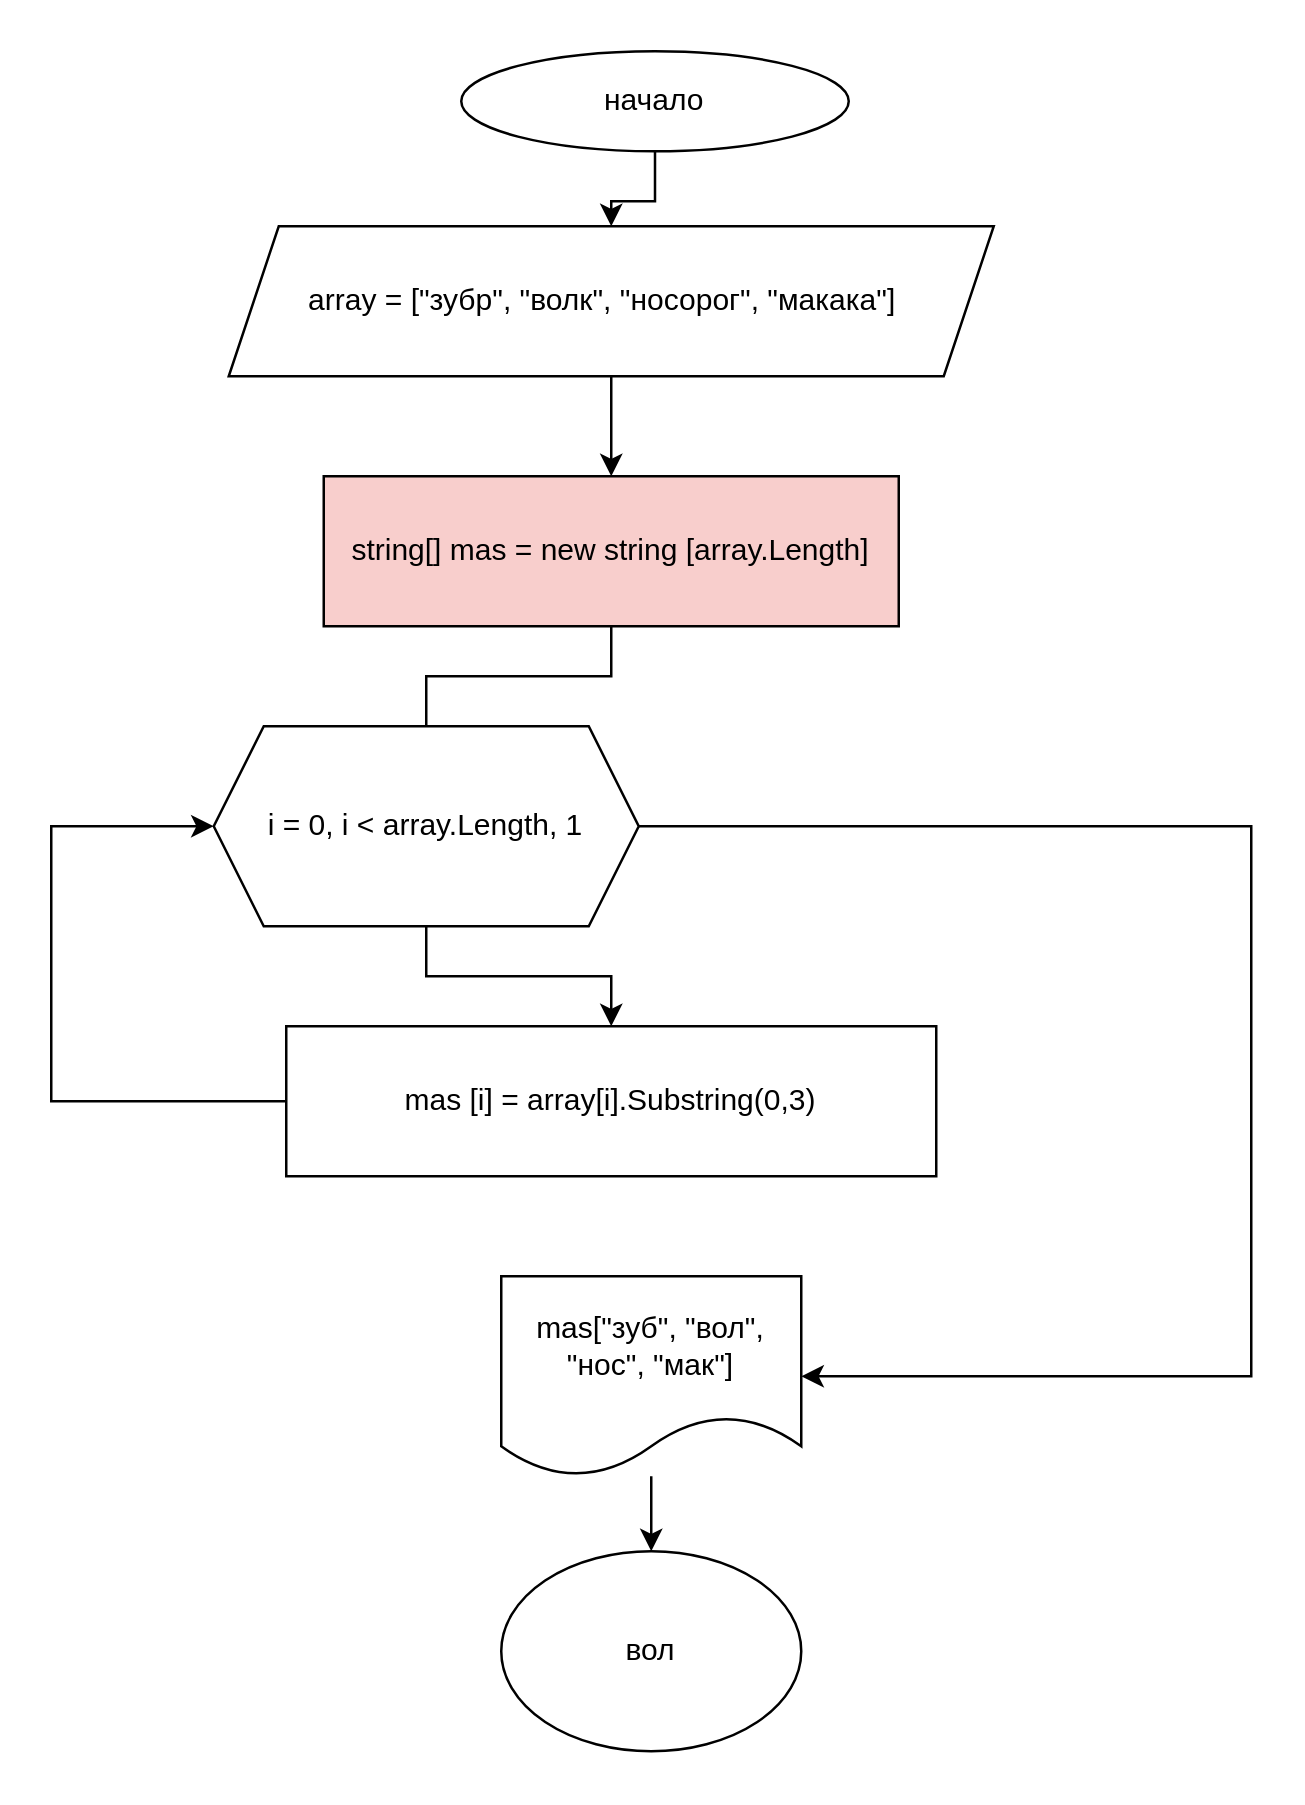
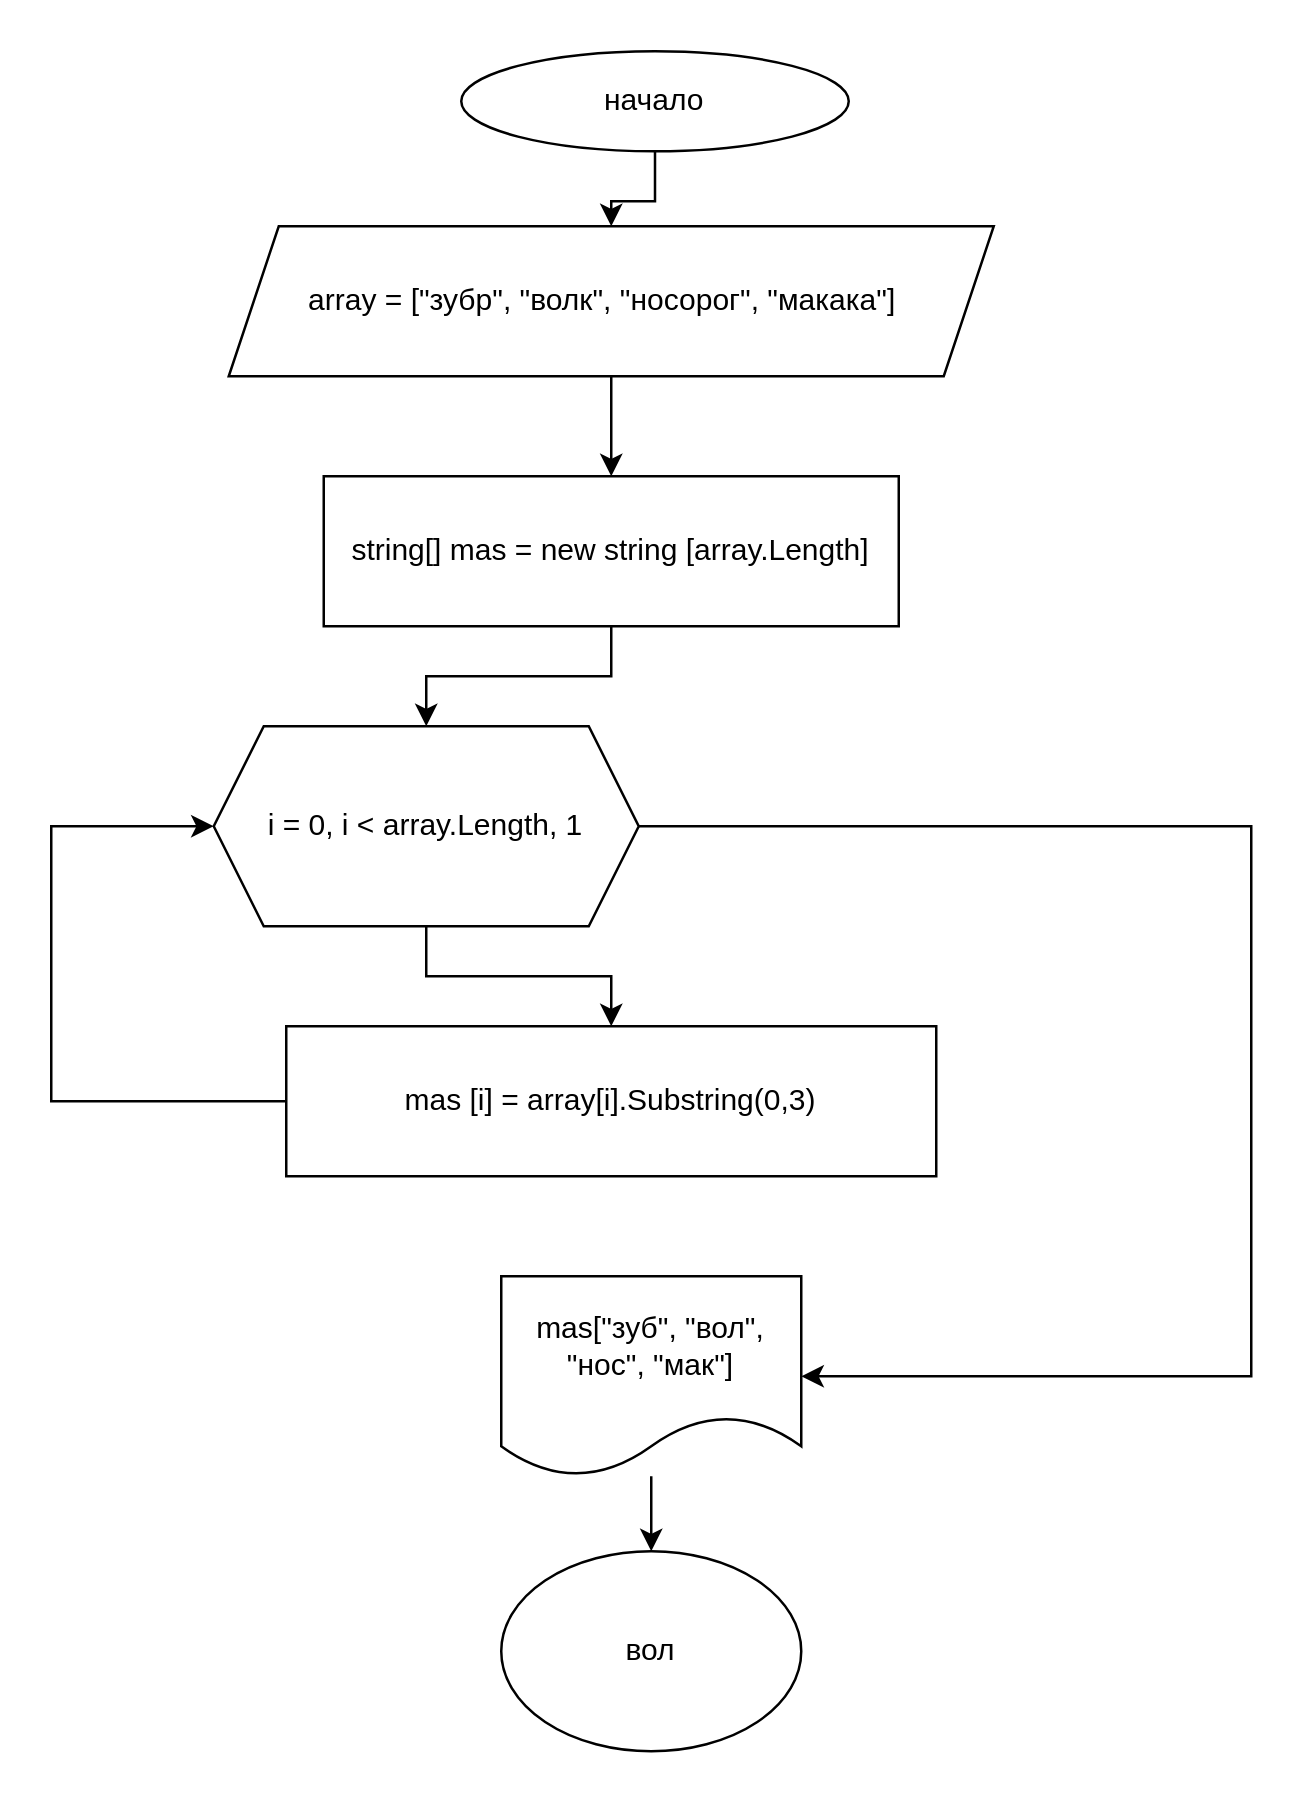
(611, 551) -> (611, 551)
(426, 715) -> (426, 708)
